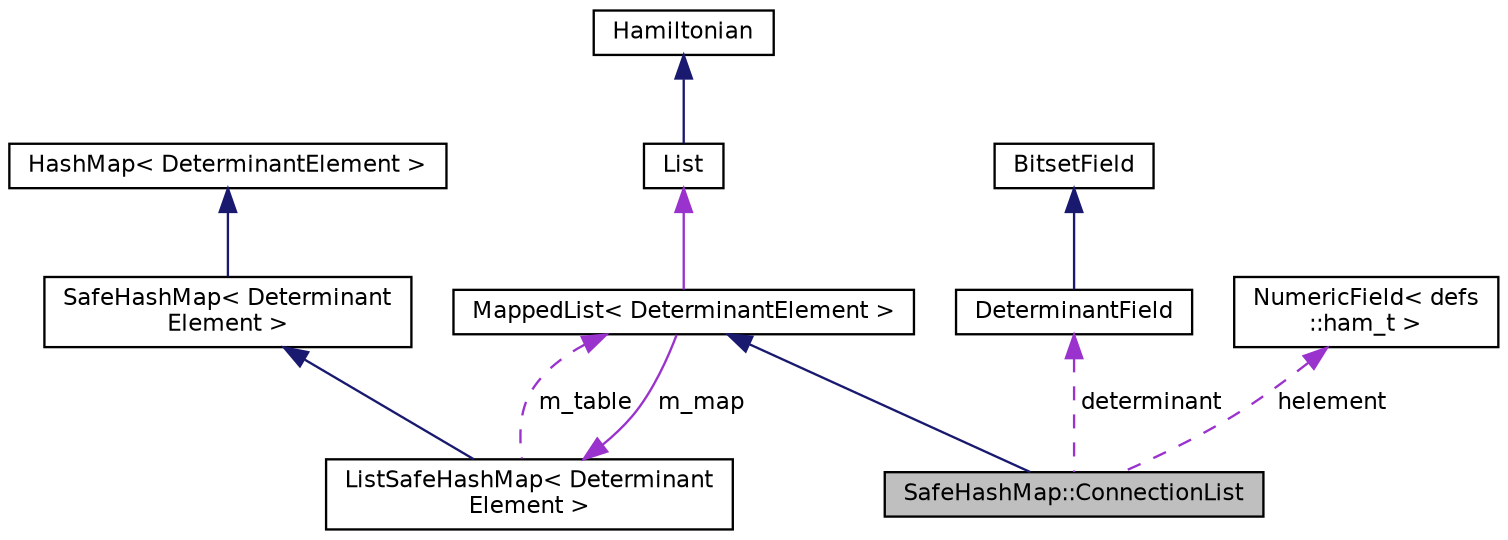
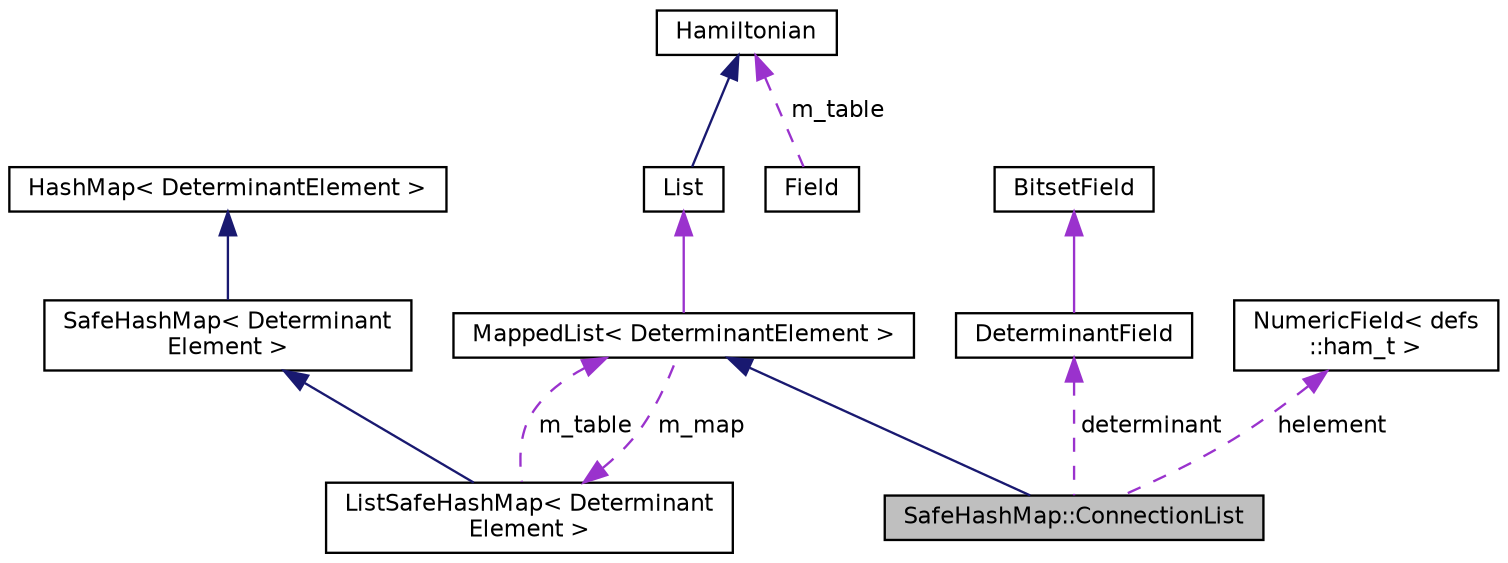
none -> (812, 189)
(1074, 251) -> (1074, 274)
(648, 395) -> (648, 418)
